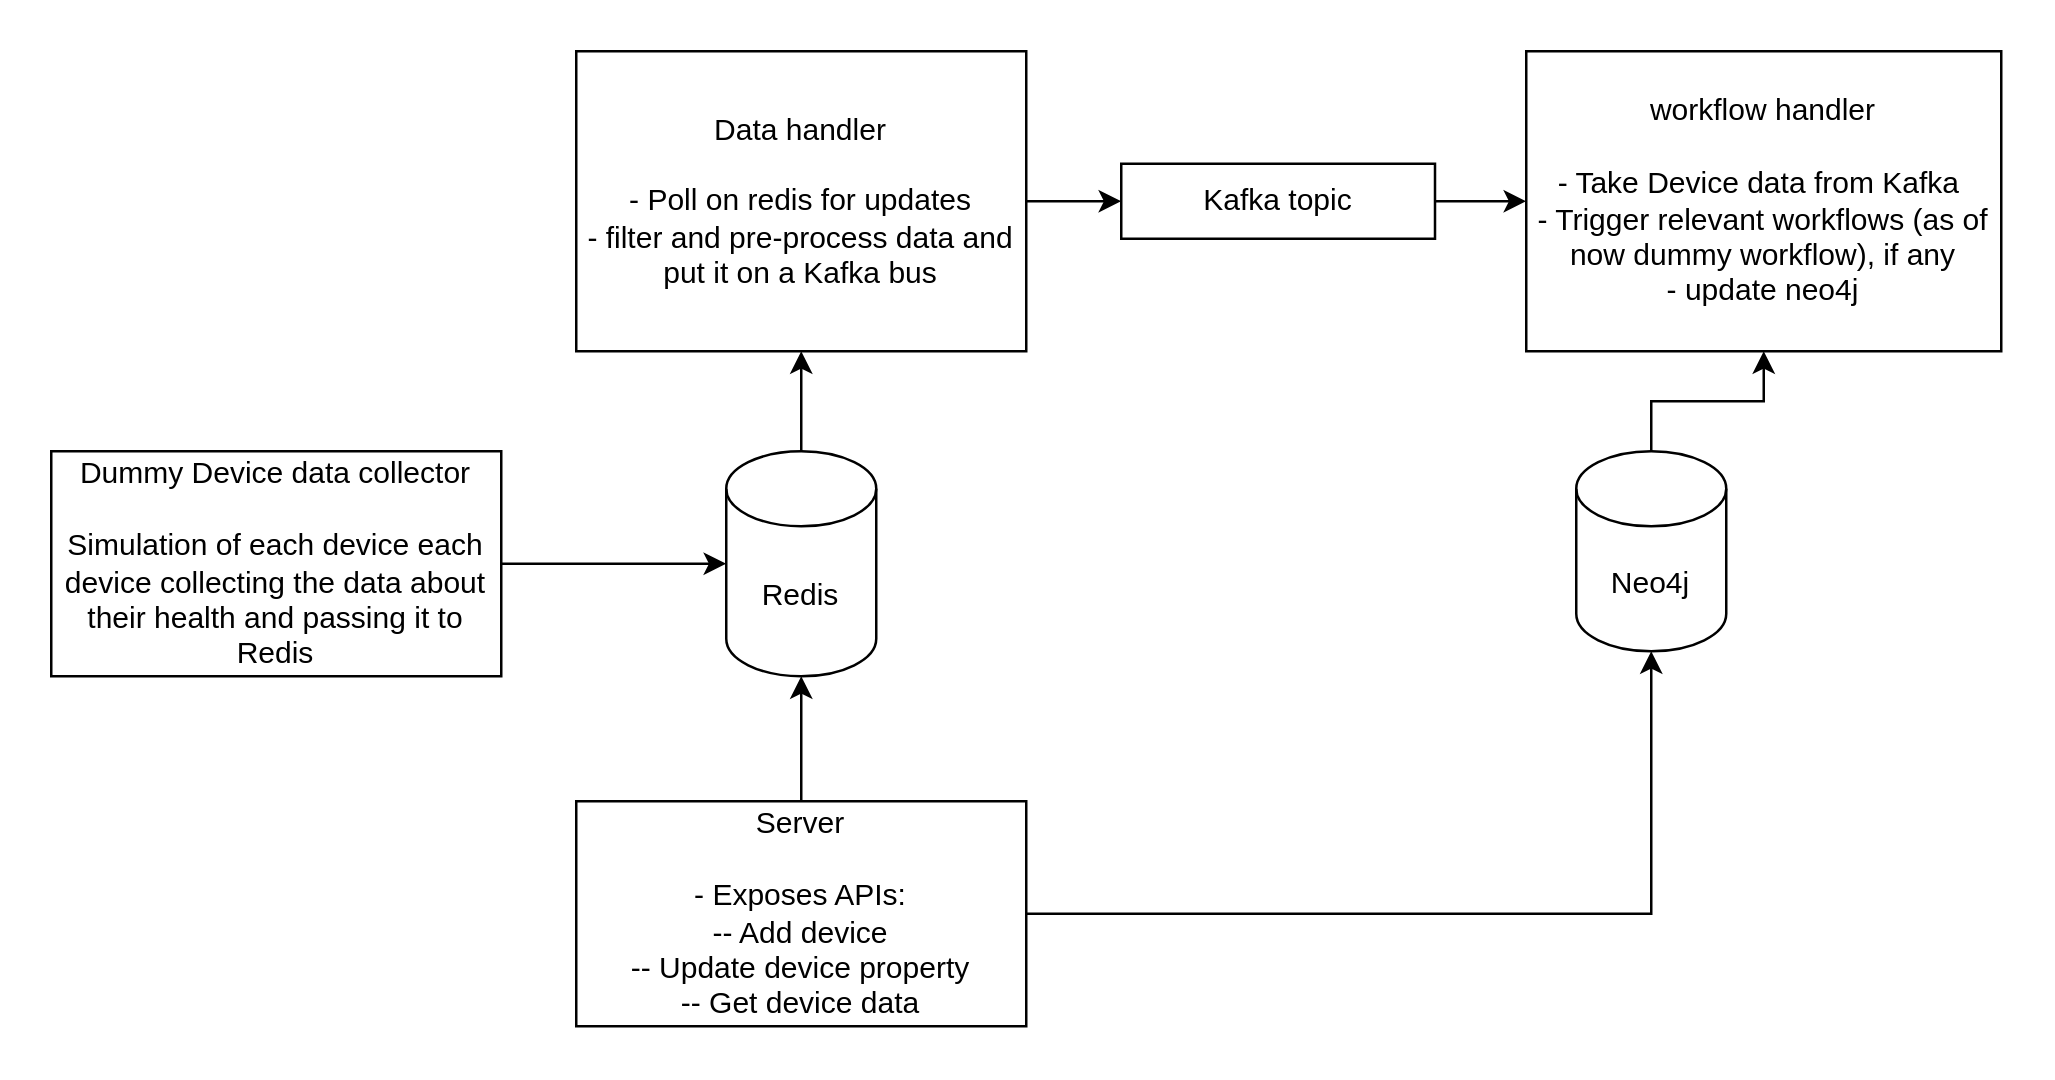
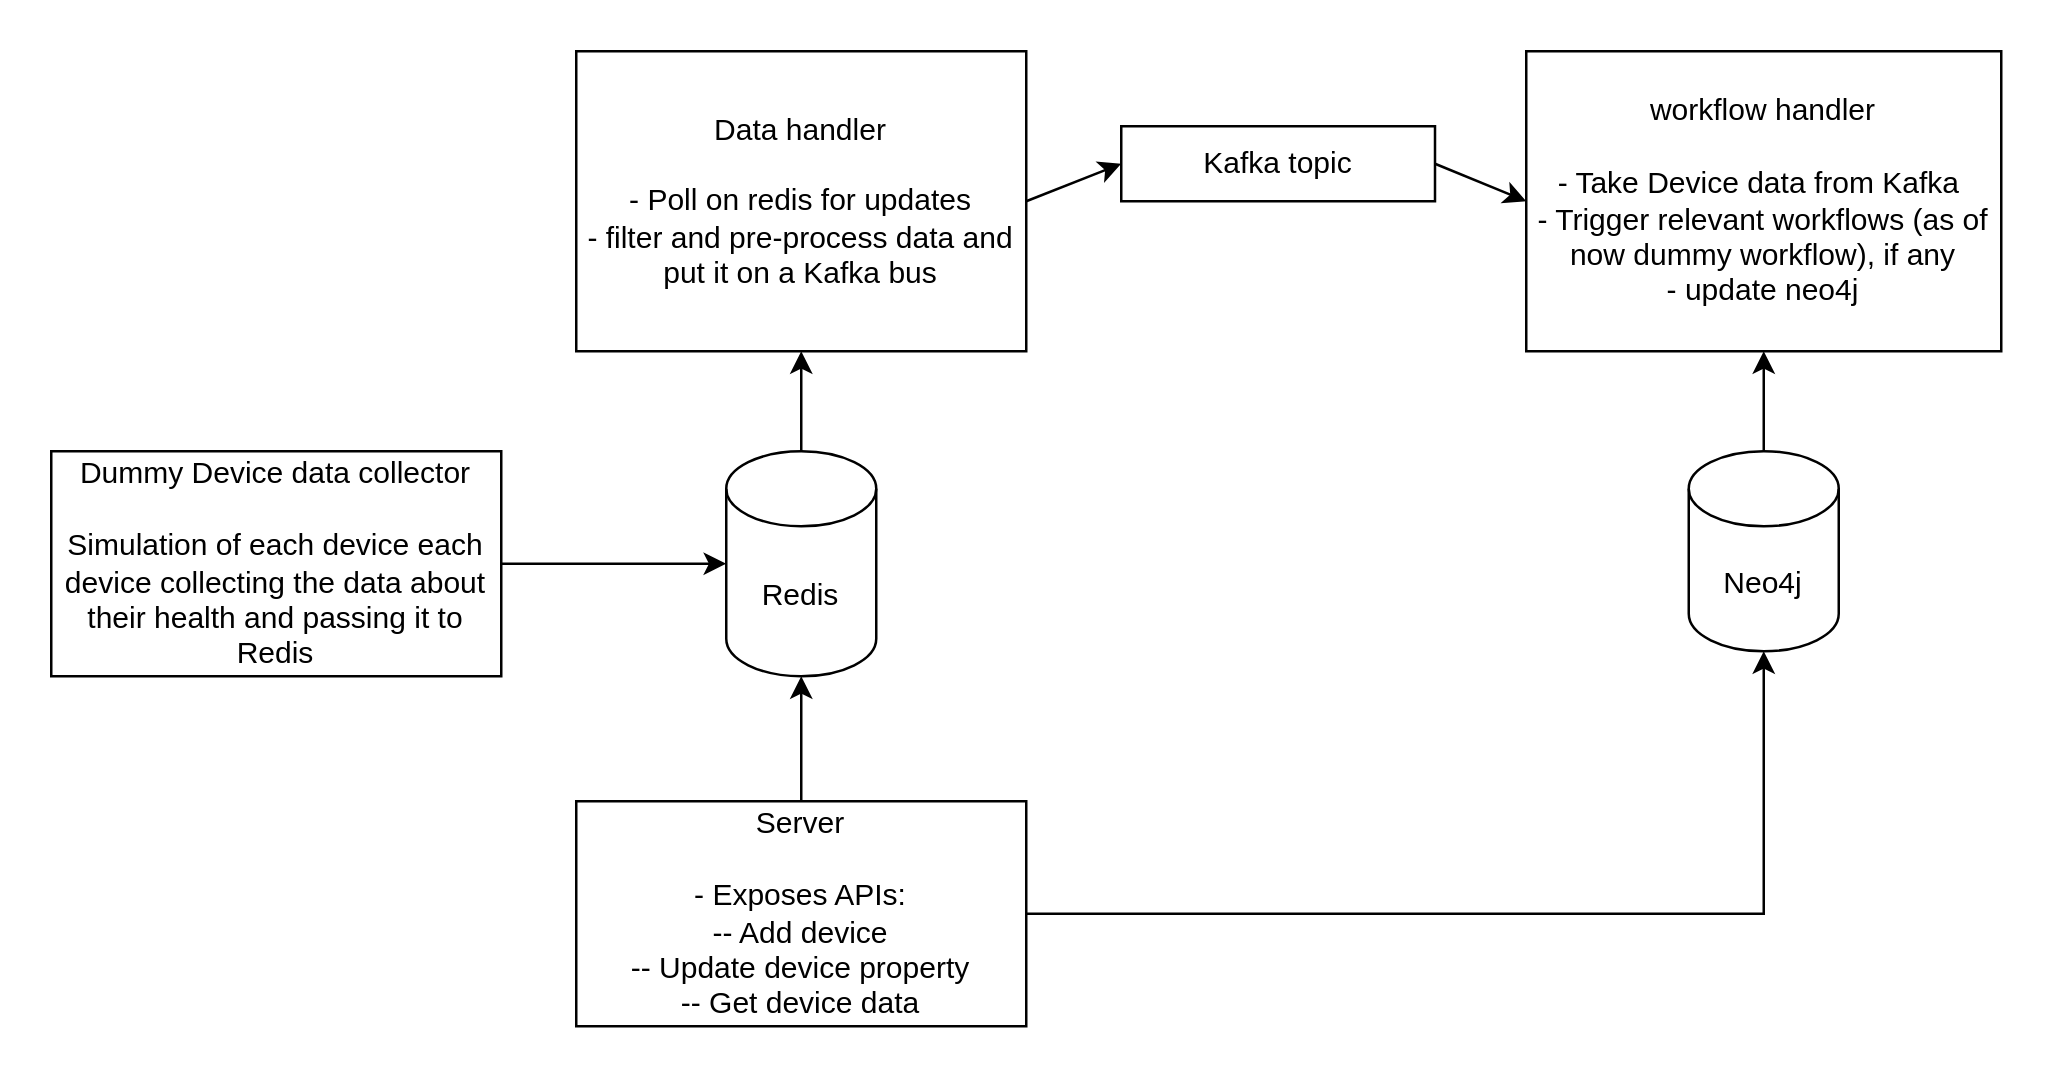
(1278, 201) -> (1278, 164)
(1651, 551) -> (1764, 551)
